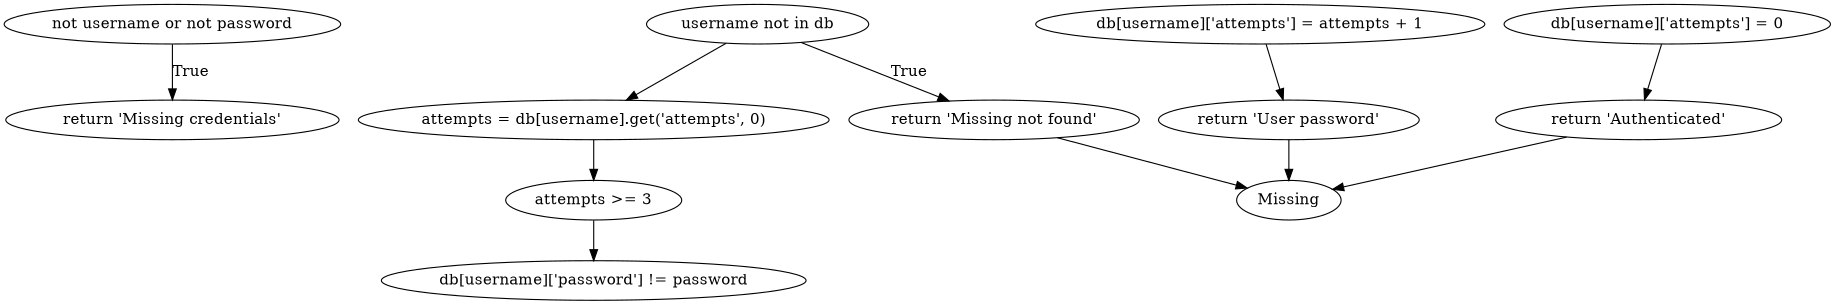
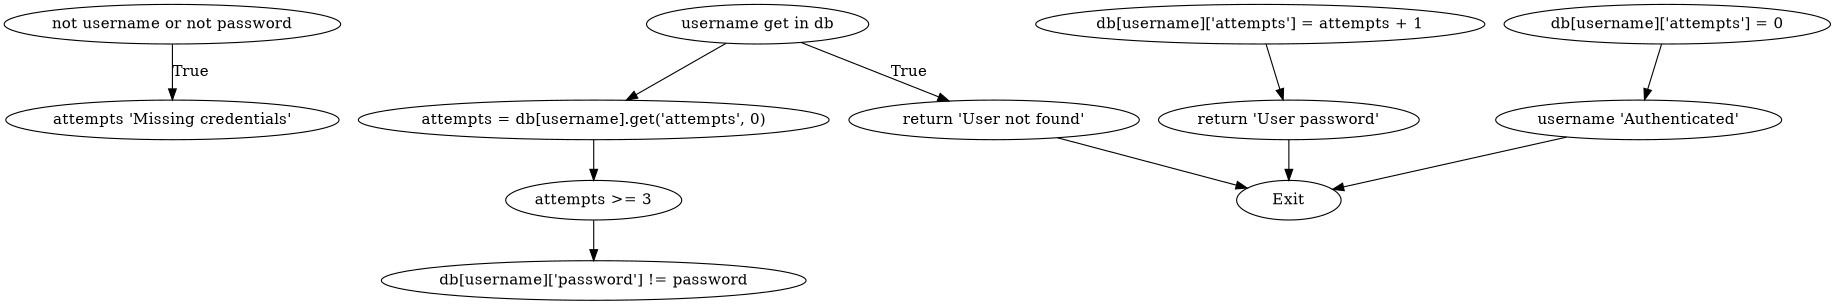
(758, 24) -> (758, 24)
(172, 120) -> (172, 120)
(994, 120) -> (994, 120)
(1639, 120) -> (1639, 120)
(1289, 200) -> (1289, 200)
